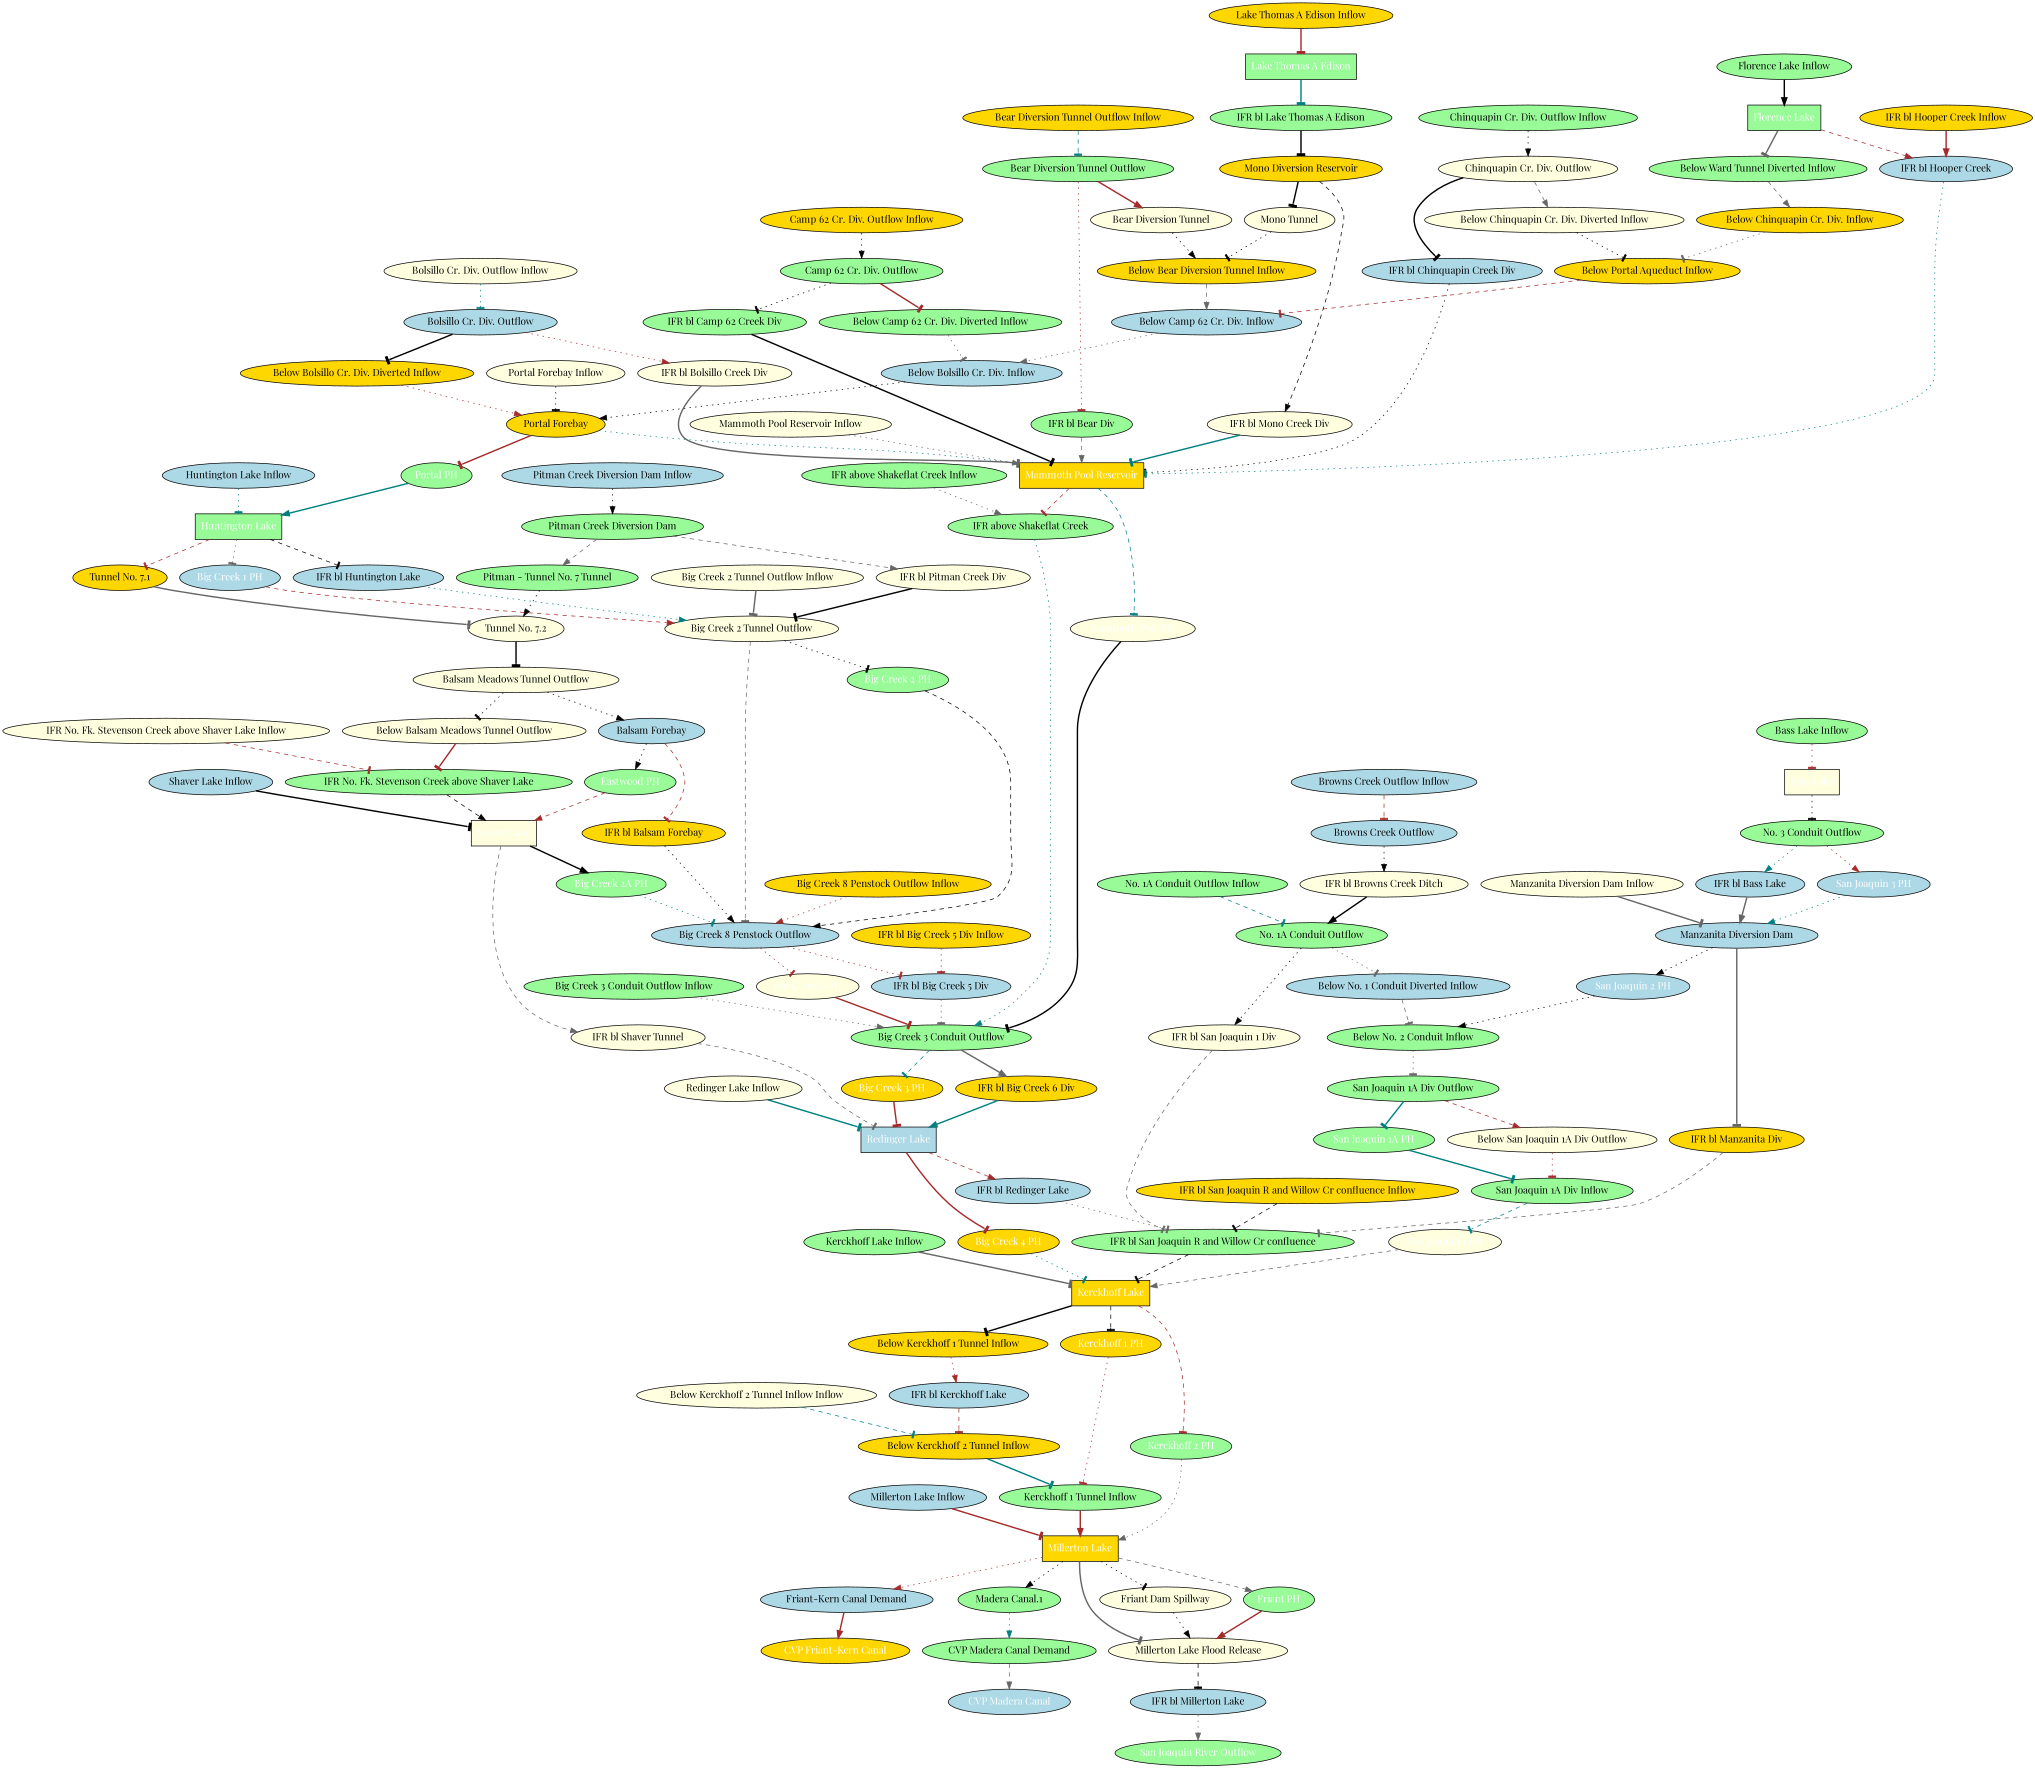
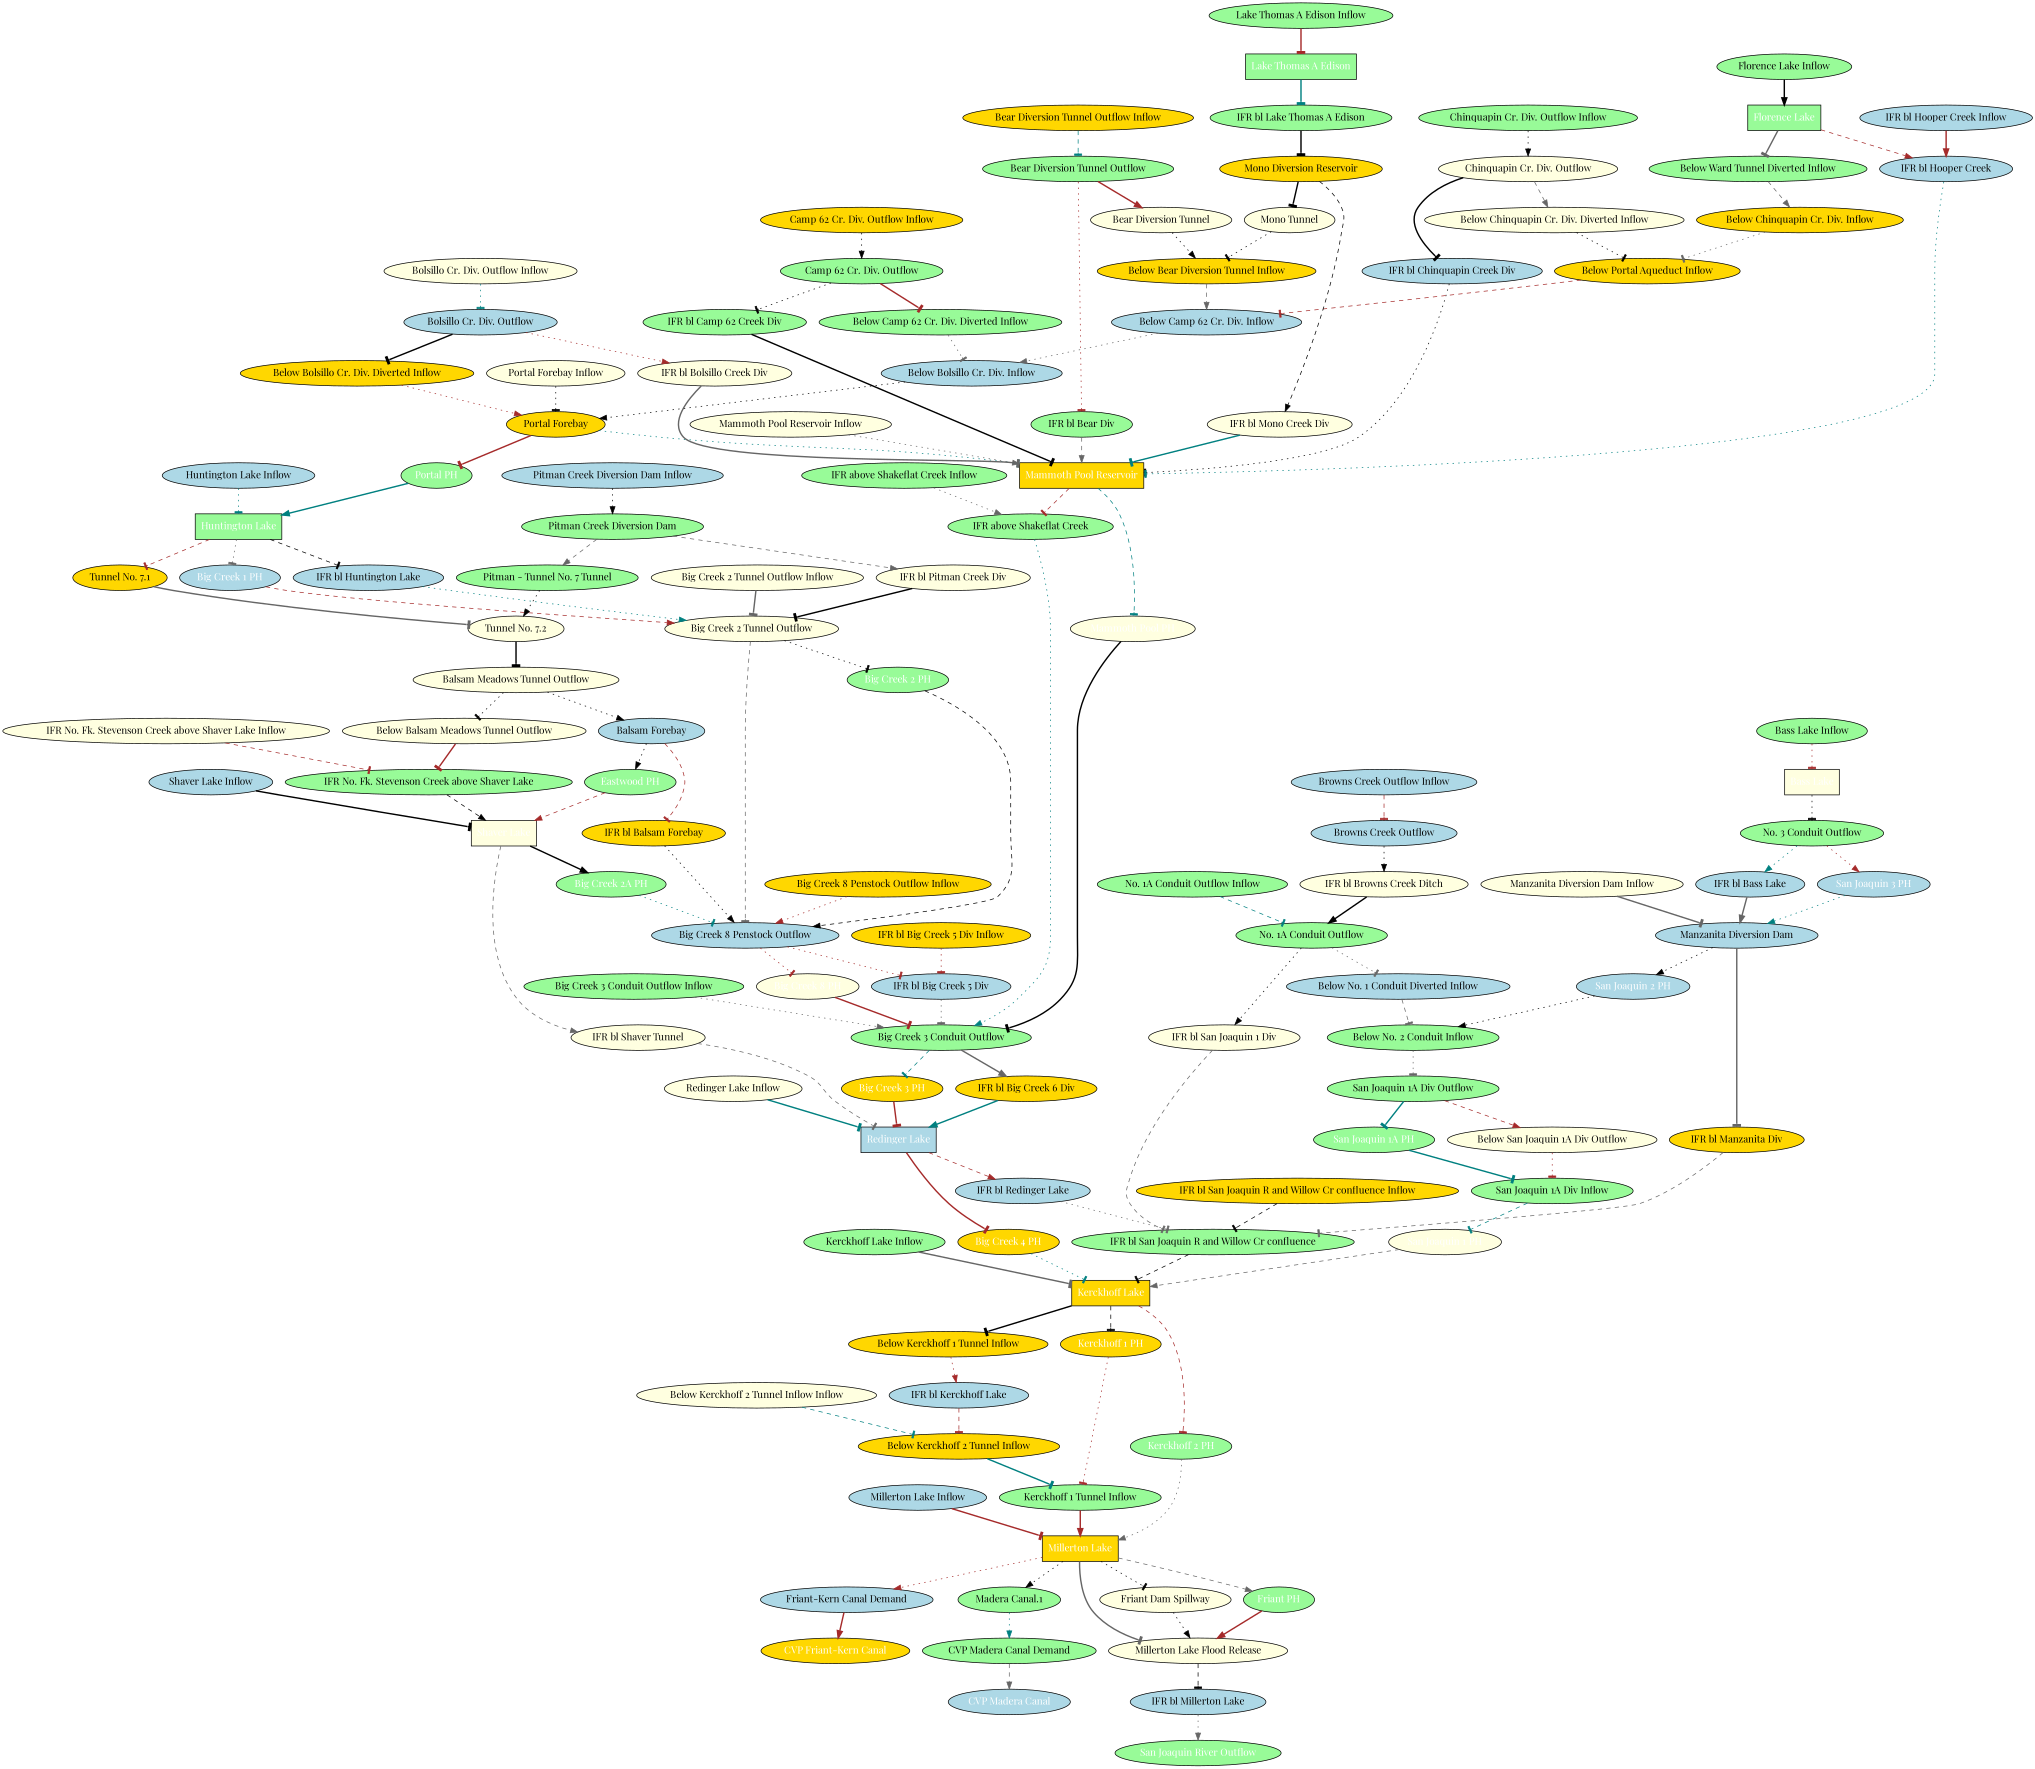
(1301, 16) -> (1301, 16)
(1946, 118) -> (1946, 118)
